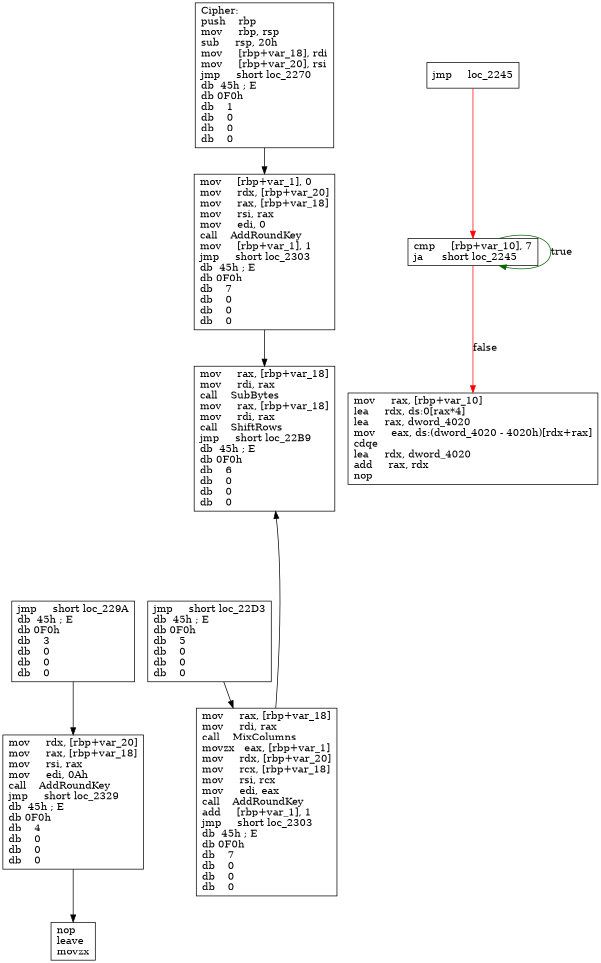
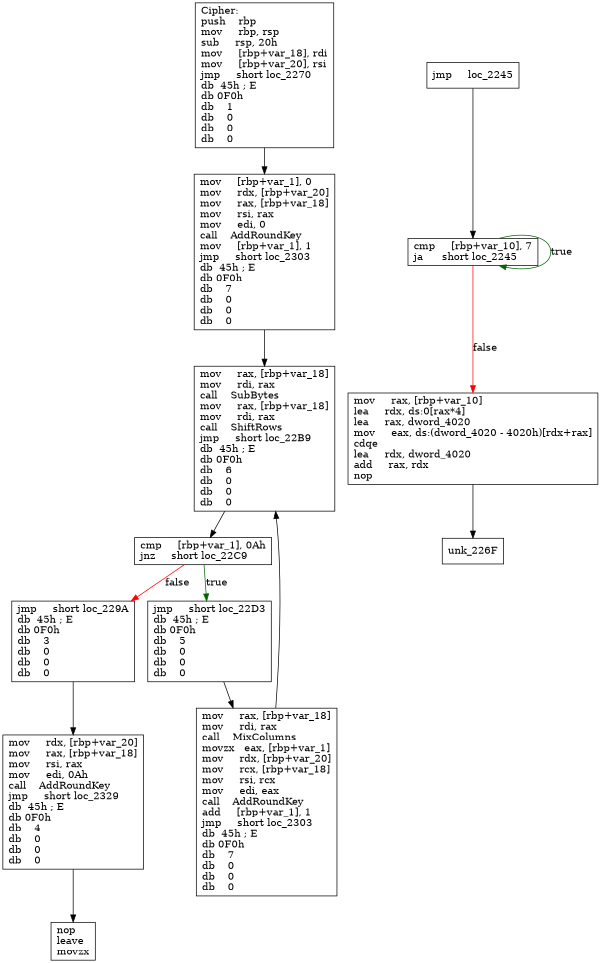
(473, 160) -> (473, 160)
none -> (203, 551)
none -> (473, 551)
